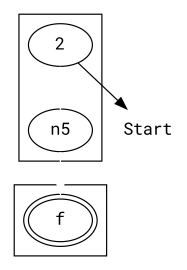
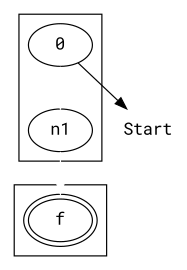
(60, 45) -> (60, 45)
(60, 130) -> (60, 130)
